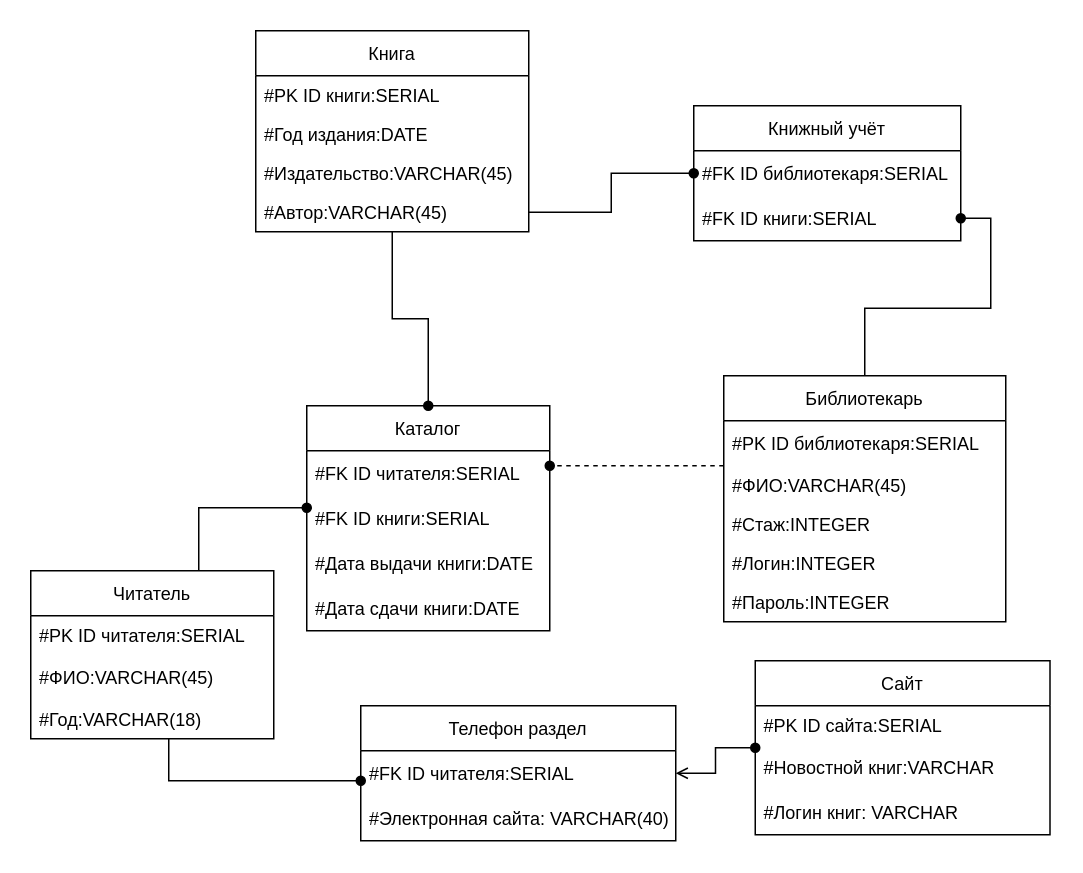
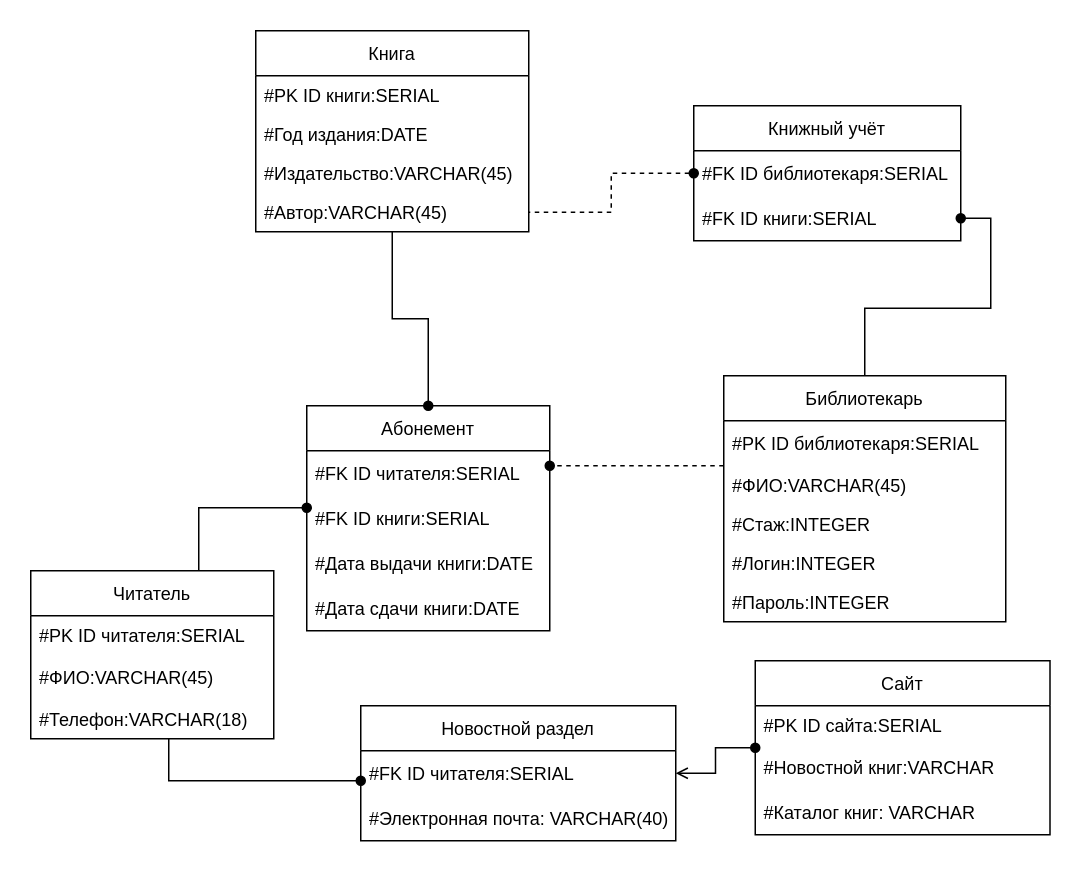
(611, 195) -> (611, 195)
(428, 429) -> (428, 429)
(117, 720) -> (137, 720)
(518, 729) -> (518, 729)
(857, 813) -> (867, 813)
(518, 819) -> (518, 819)
